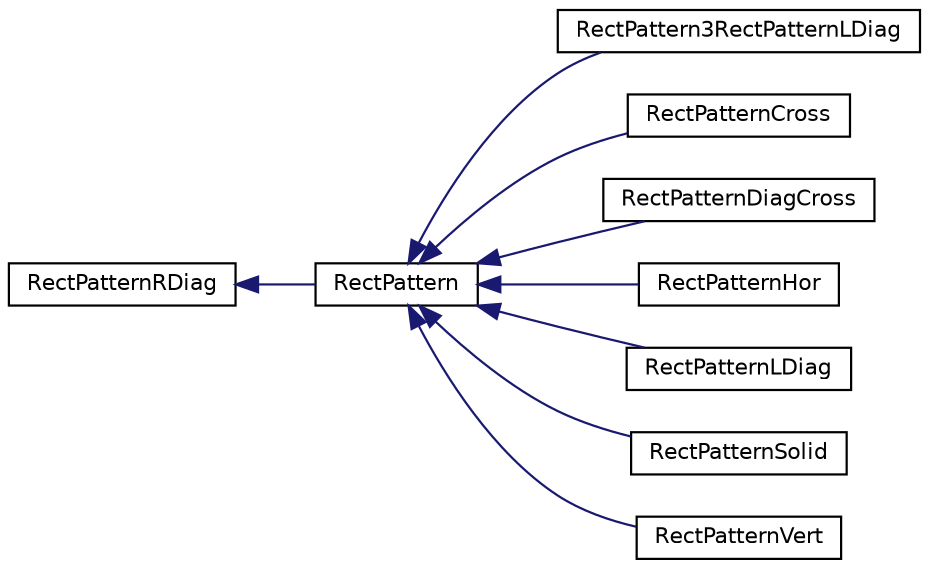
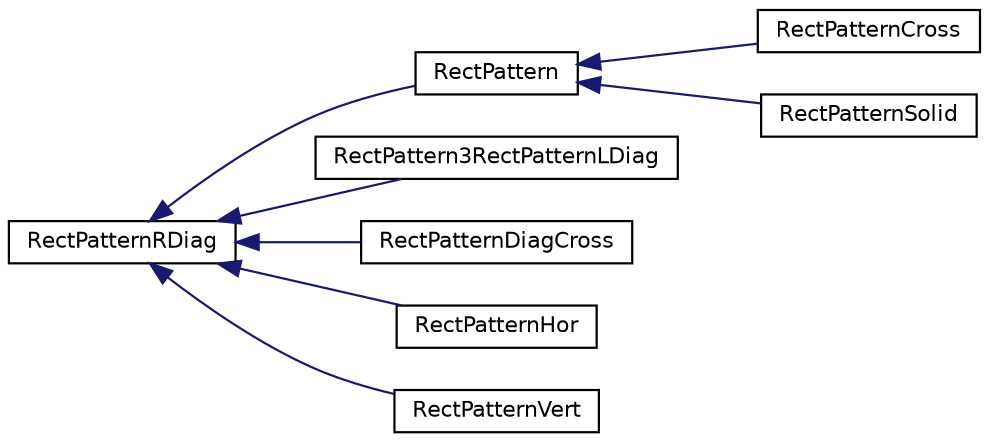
(493, 131) -> (321, 197)
(572, 239) -> (310, 242)
(570, 284) -> (321, 287)
(739, 369) -> none
(506, 451) -> (274, 348)
